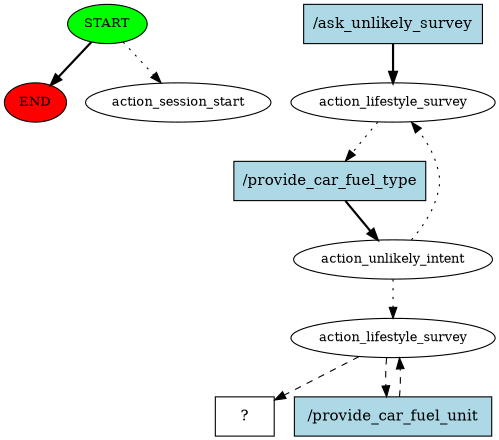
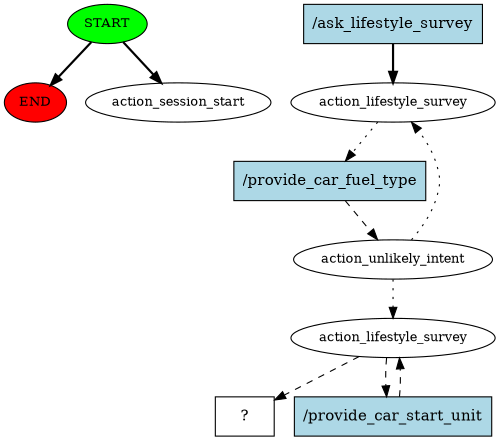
(393, 24) -> (393, 24)
(138, 58) -> (138, 58)
(358, 216) -> (358, 216)
(393, 416) -> (393, 416)
